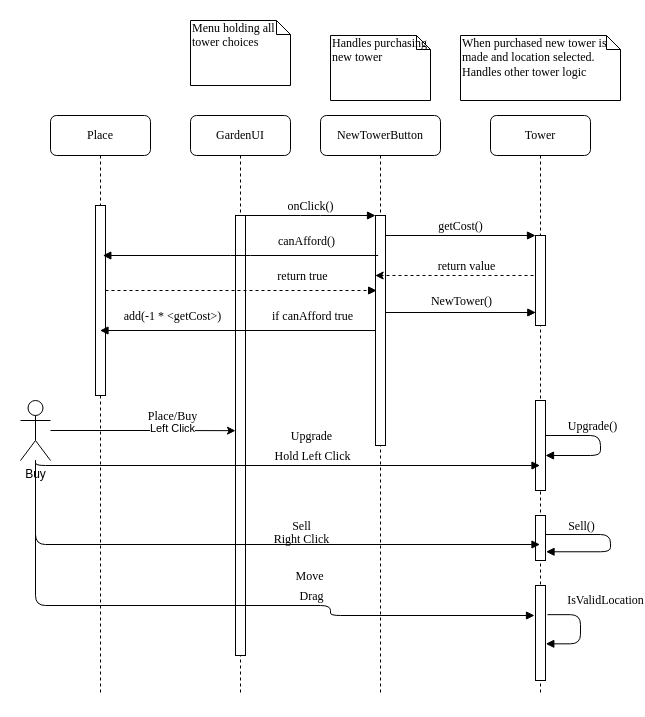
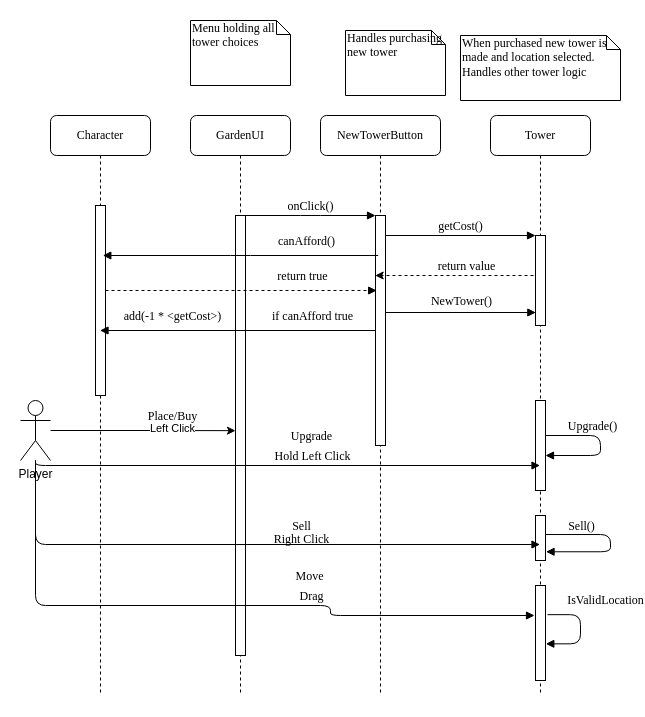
(381, 68) -> (396, 63)
(101, 136) -> (101, 136)
(36, 475) -> (36, 475)
